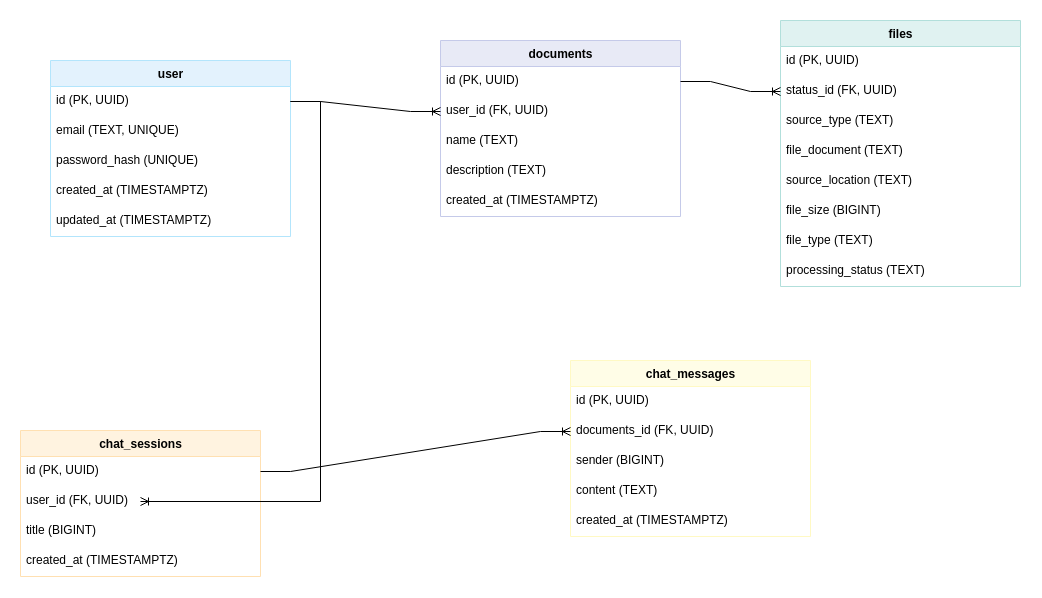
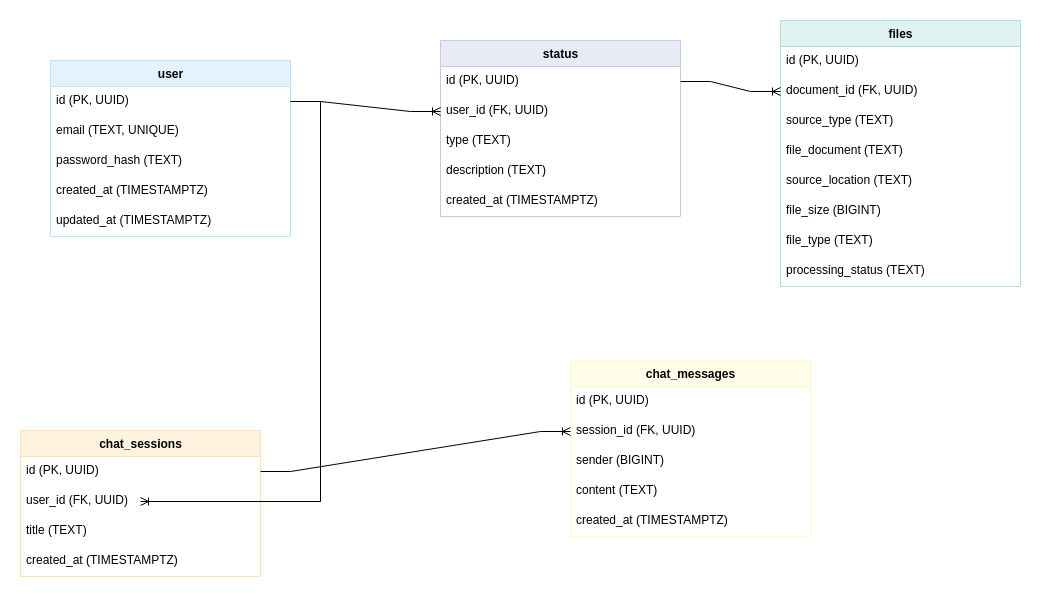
(561, 55) -> (561, 55)
(847, 91) -> (854, 91)
(482, 141) -> (482, 141)
(129, 161) -> (122, 161)
(648, 431) -> (639, 431)
(69, 531) -> (62, 531)
